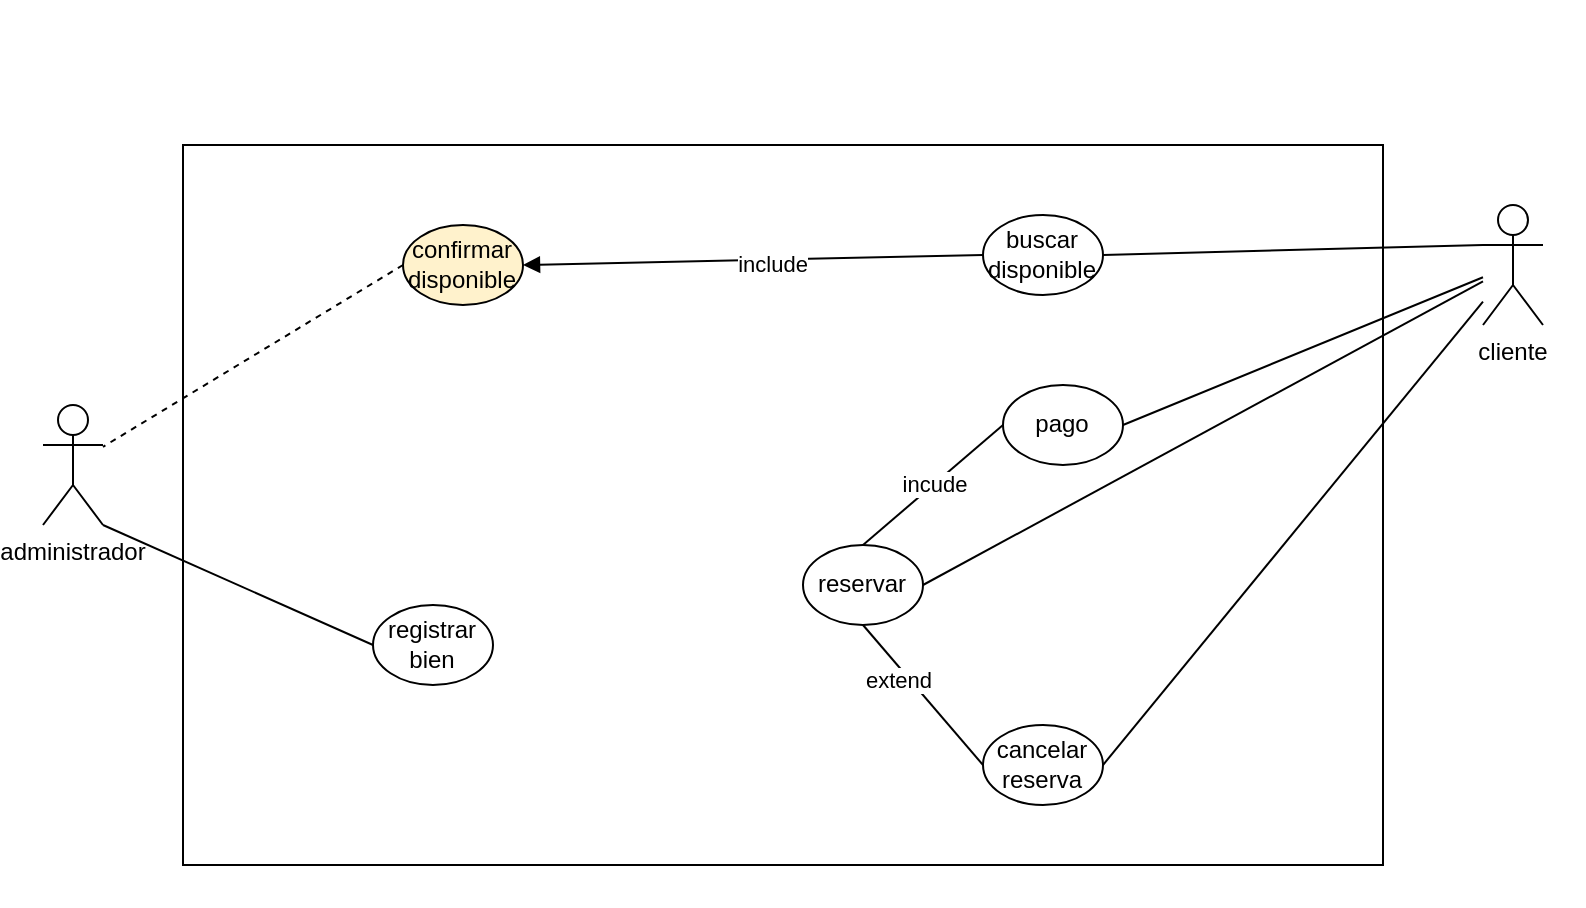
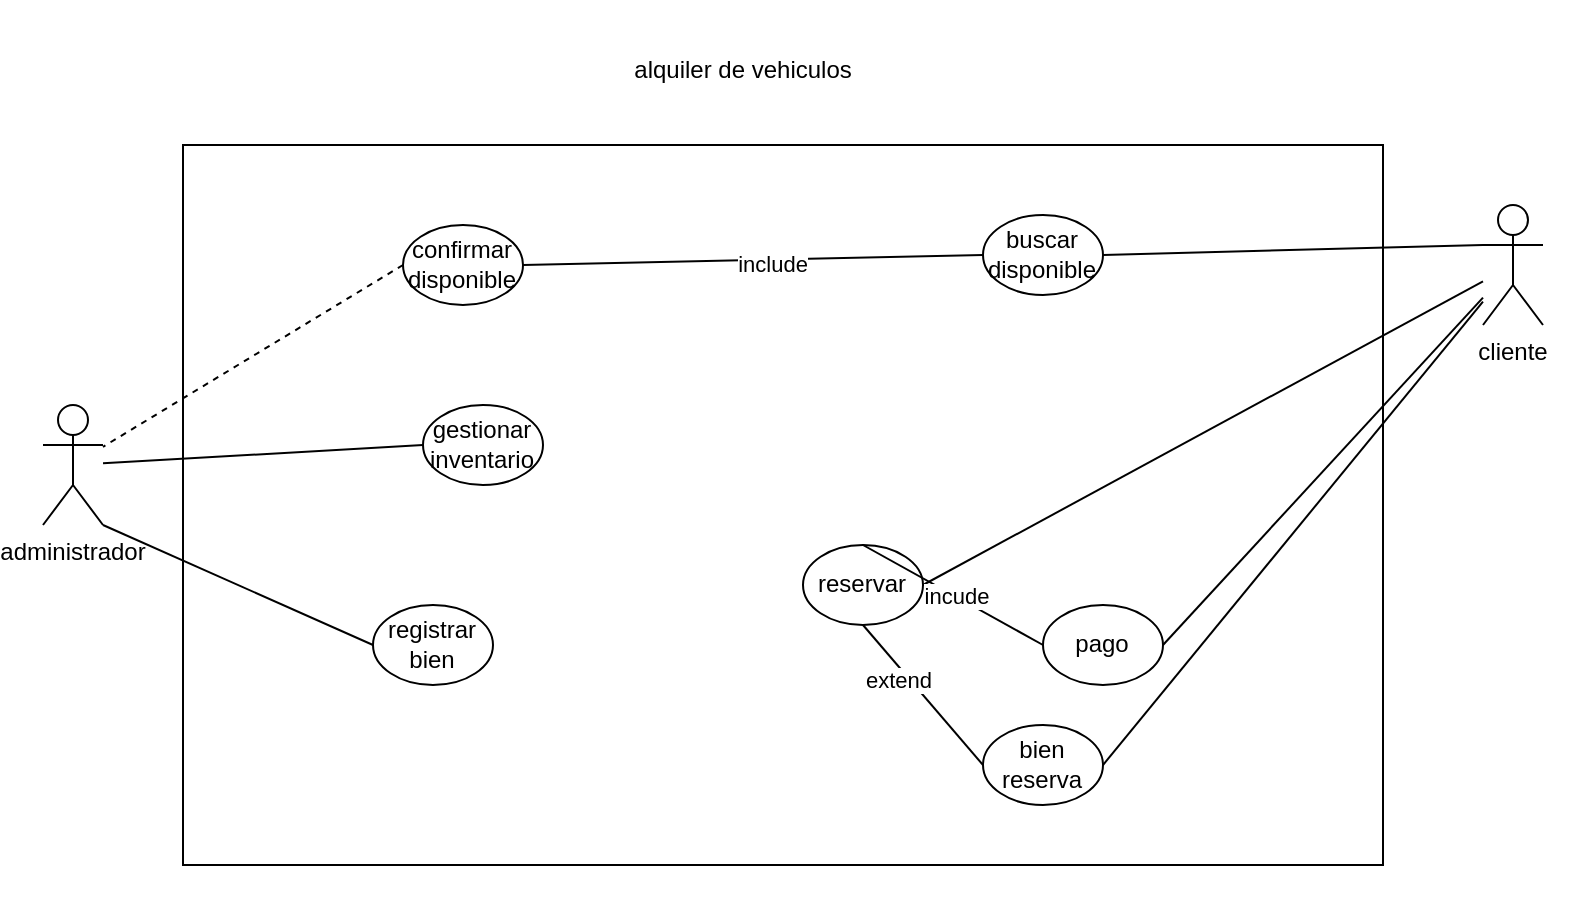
none -> (743, 71)
(463, 265) -> (463, 265)
(540, 265) -> (533, 265)
(1063, 425) -> (1103, 645)
none -> (483, 445)
none -> (263, 454)
(1043, 765) -> (1043, 765)
